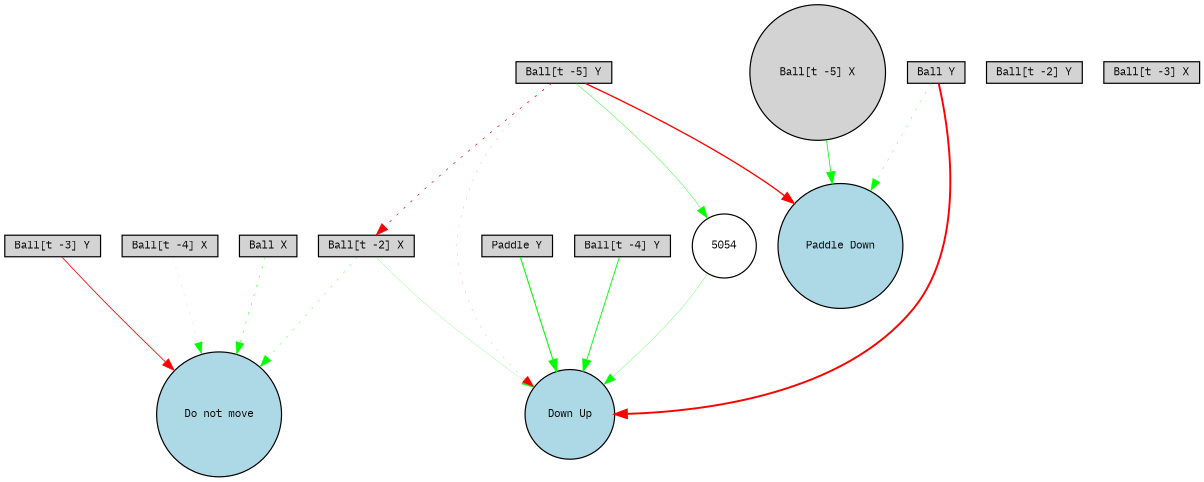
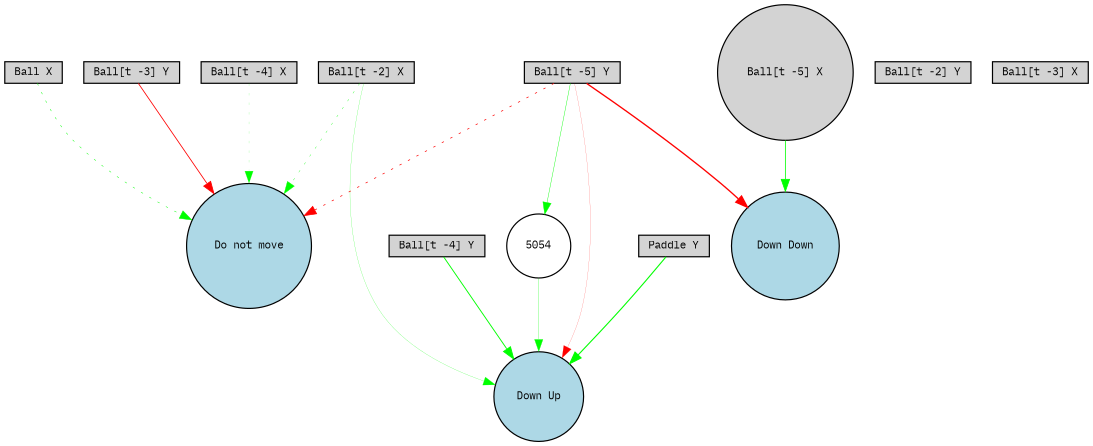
(936, 73) -> none
(466, 153) -> (434, 147)
(459, 226) -> (590, 216)
(840, 246) -> (785, 246)
